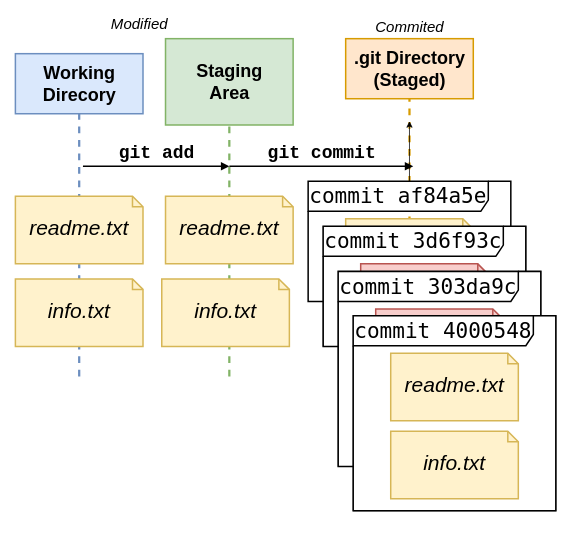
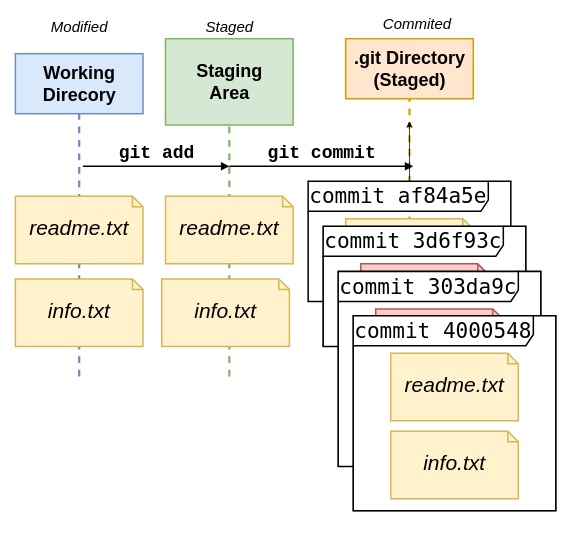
(139, 20) -> (79, 24)
none -> (229, 23)
(409, 24) -> (417, 20)
